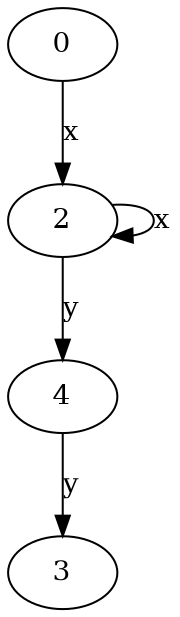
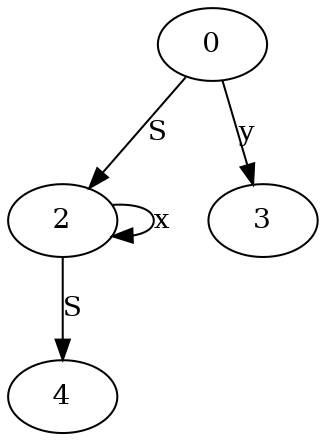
(72, 133) -> (158, 133)
(72, 309) -> (73, 309)
(63, 475) -> (235, 123)
